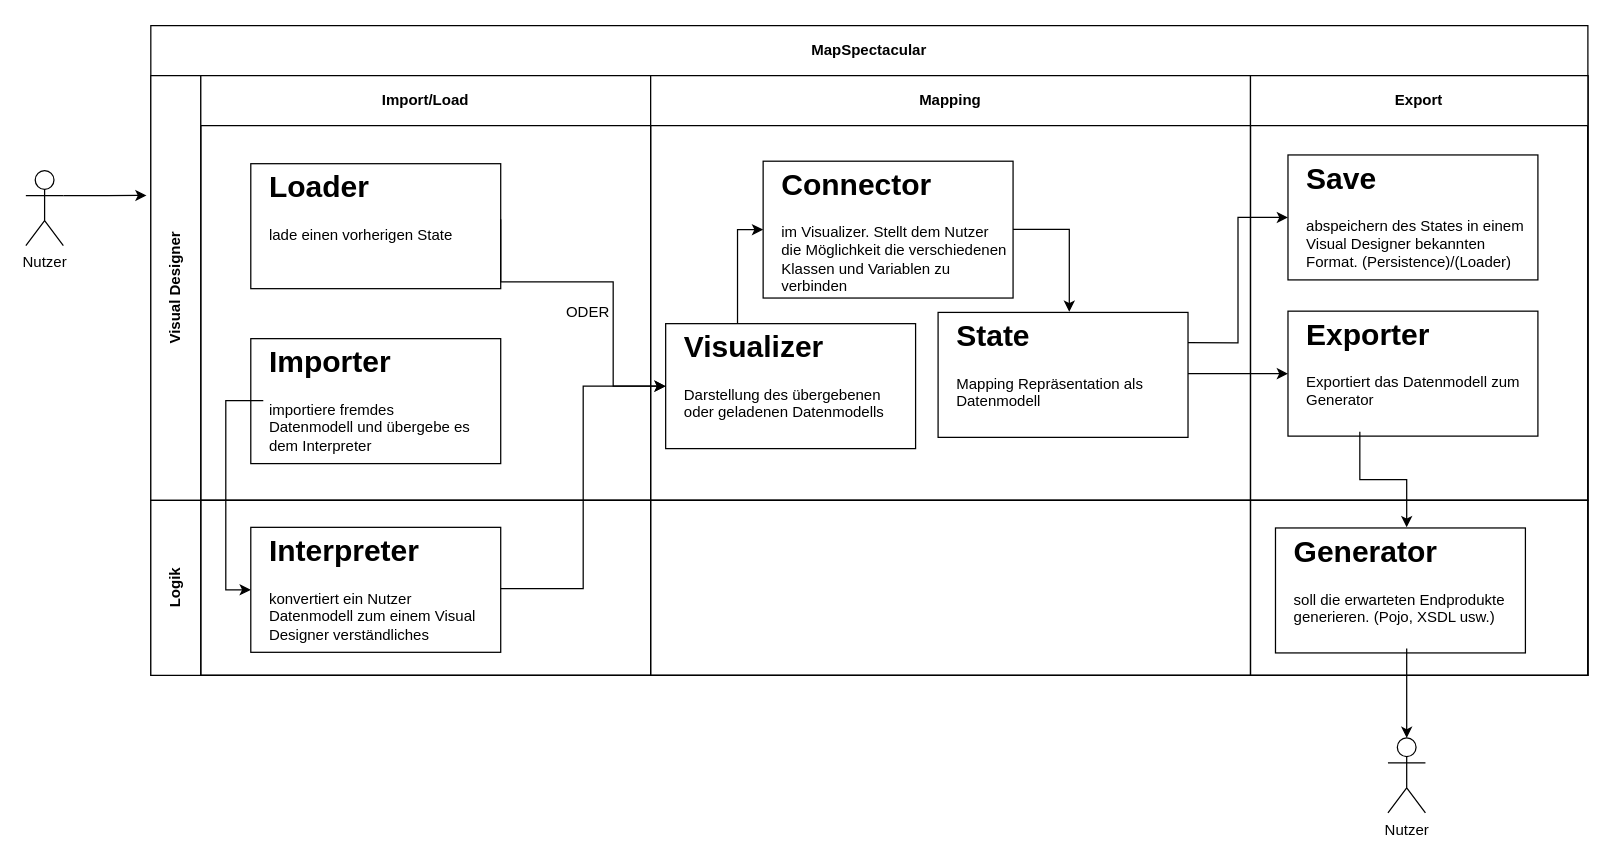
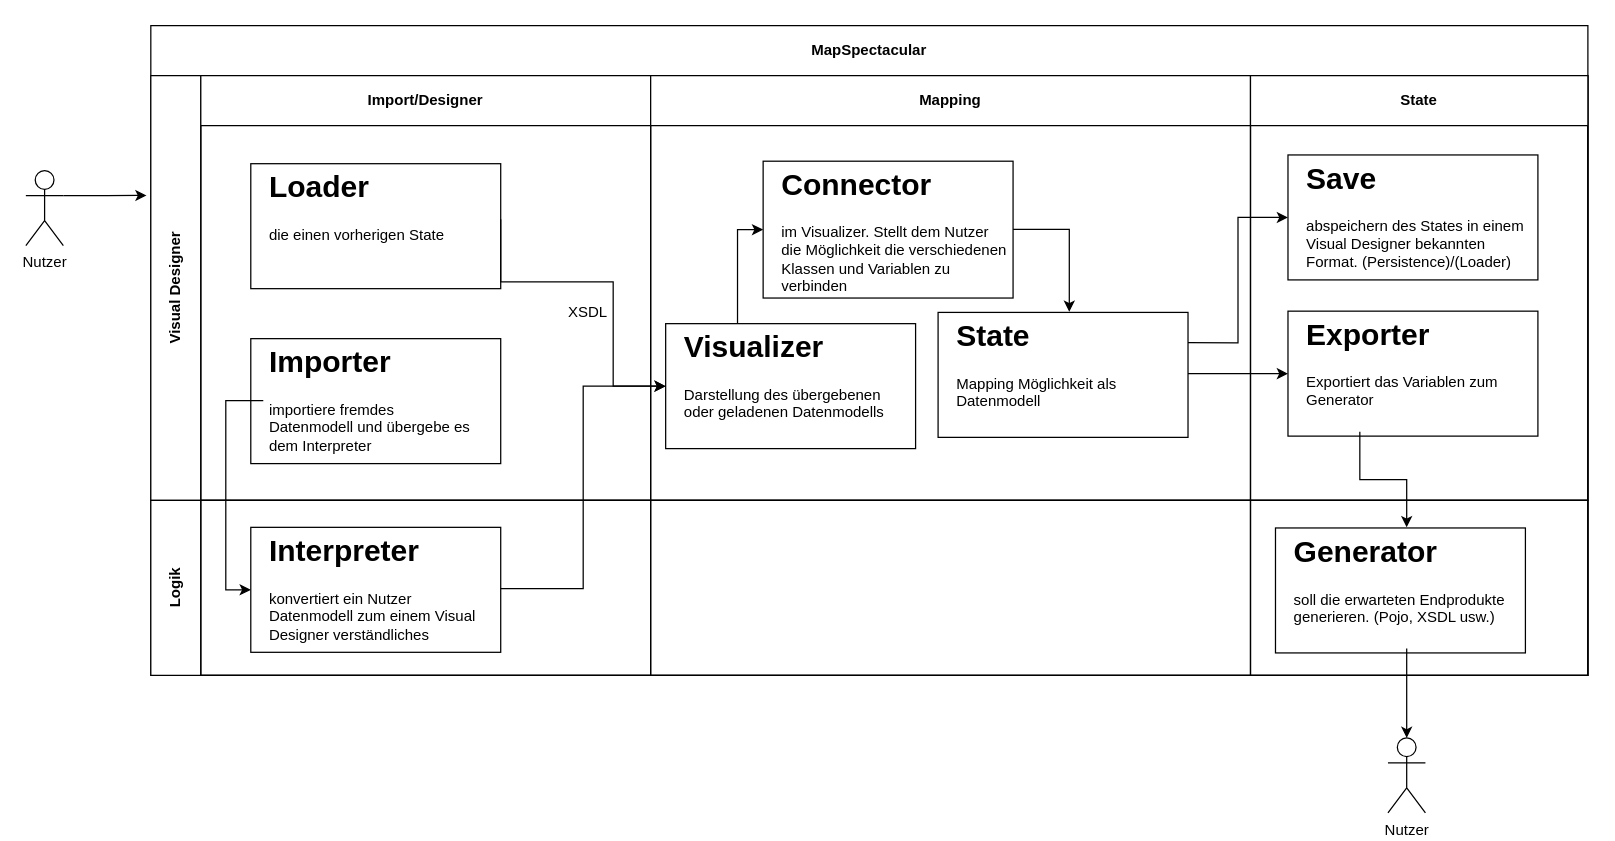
(426, 101) -> (426, 101)
(1419, 101) -> (1419, 101)
(371, 169) -> (367, 169)
(588, 313) -> (588, 313)
(1421, 325) -> (1421, 325)
(1071, 326) -> (1071, 326)
